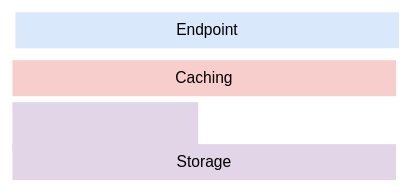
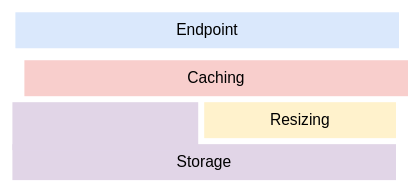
(204, 78) -> (216, 78)
none -> (300, 120)
